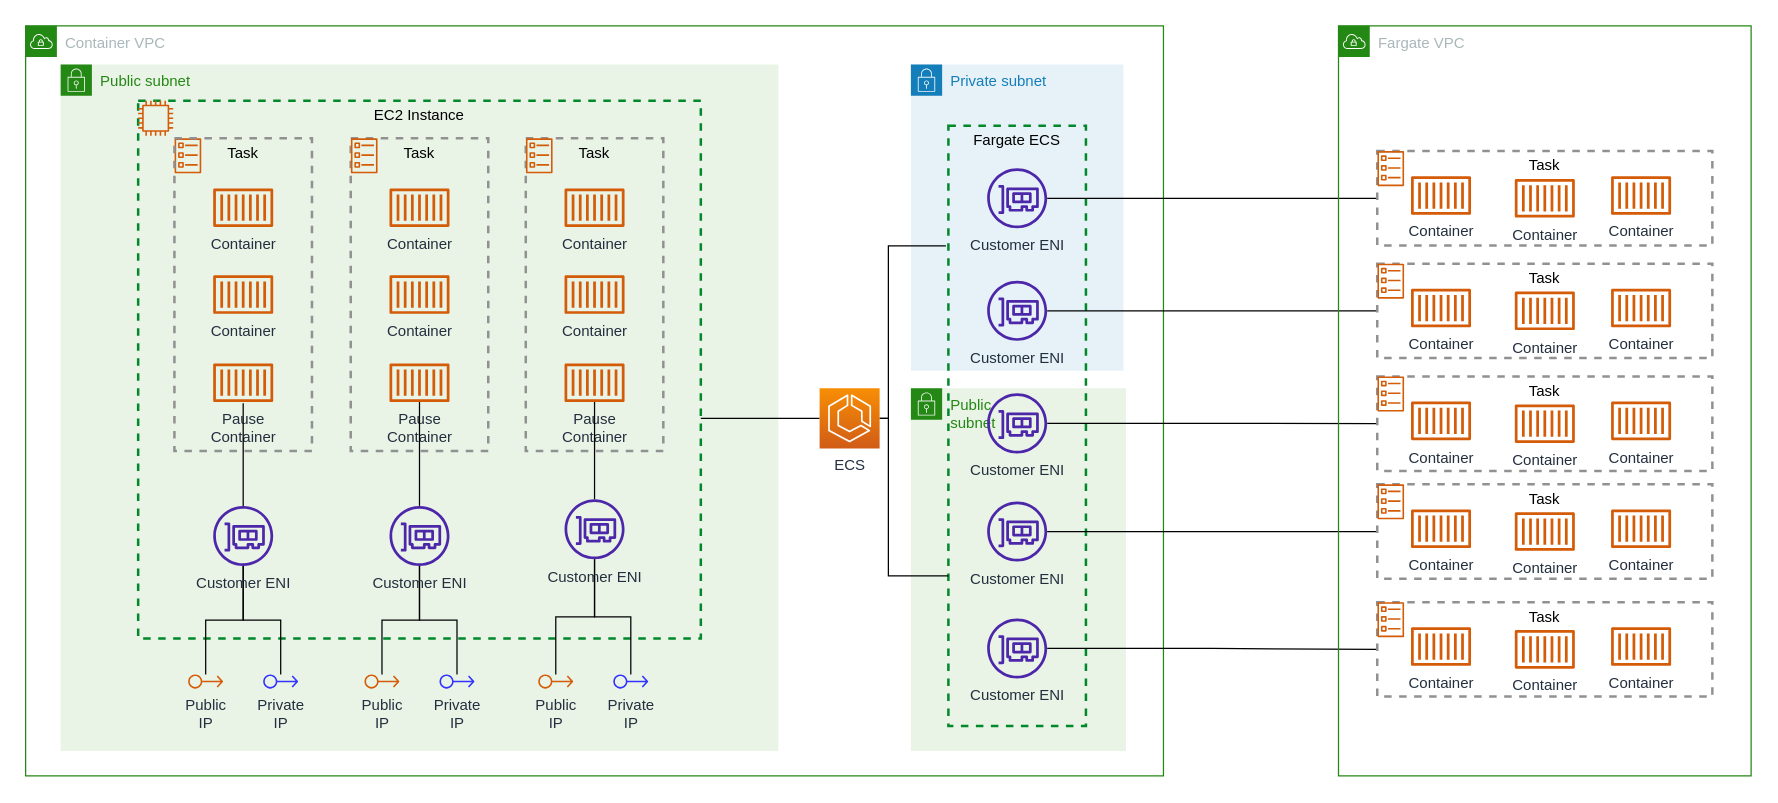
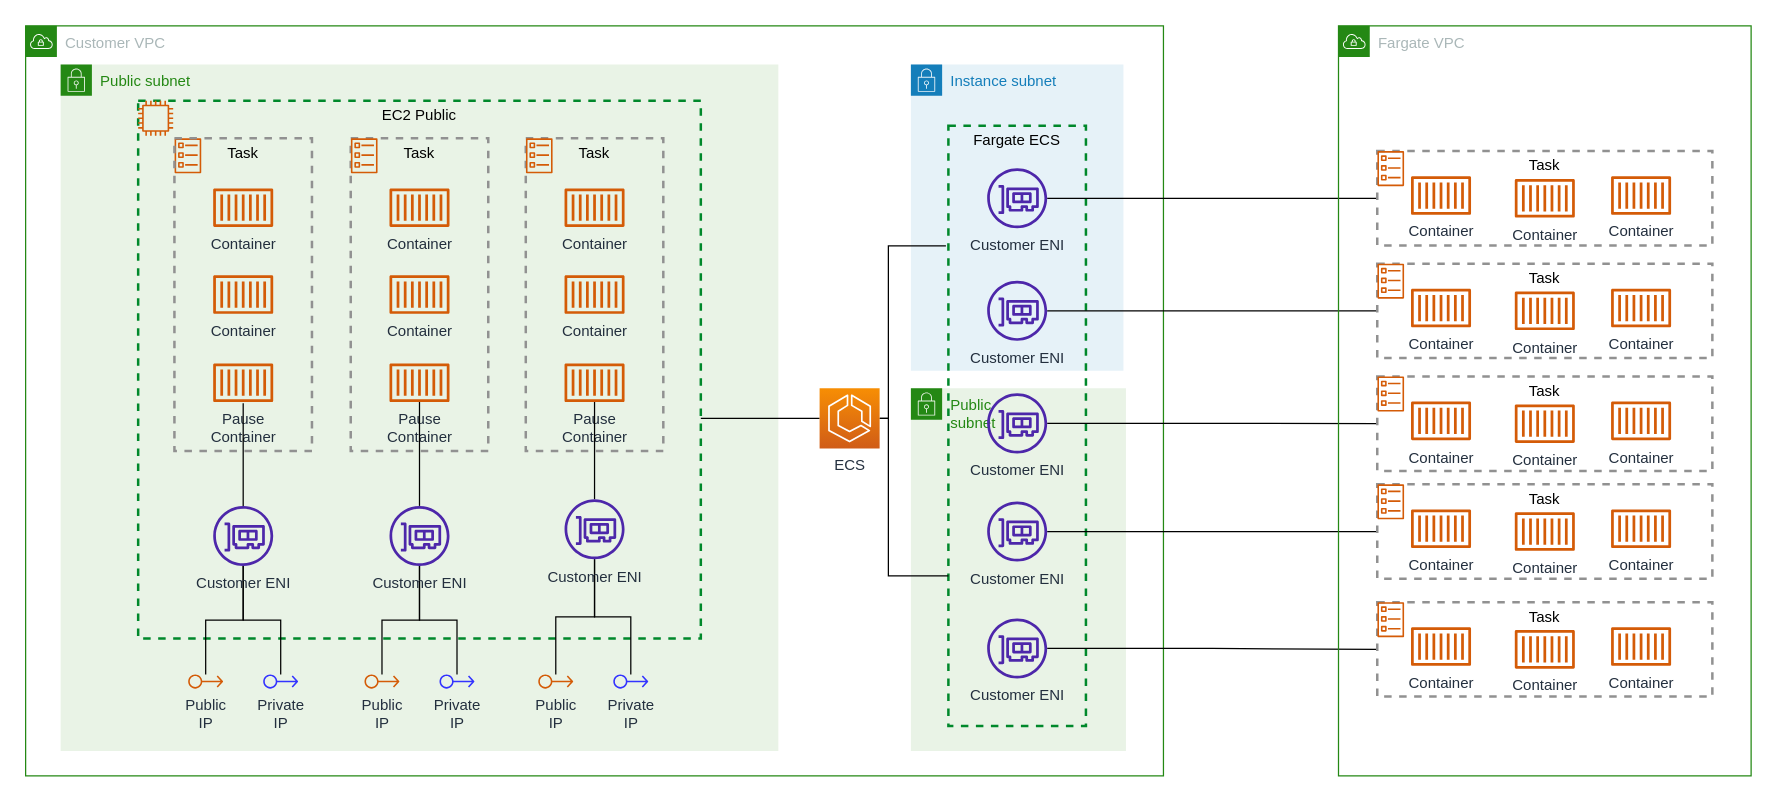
(116, 43) -> (114, 43)
(1006, 82) -> (1012, 82)
(419, 116) -> (419, 116)
